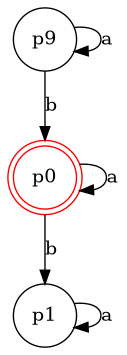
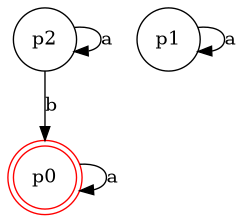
(45, 39) -> (45, 39)
(45, 242) -> none
